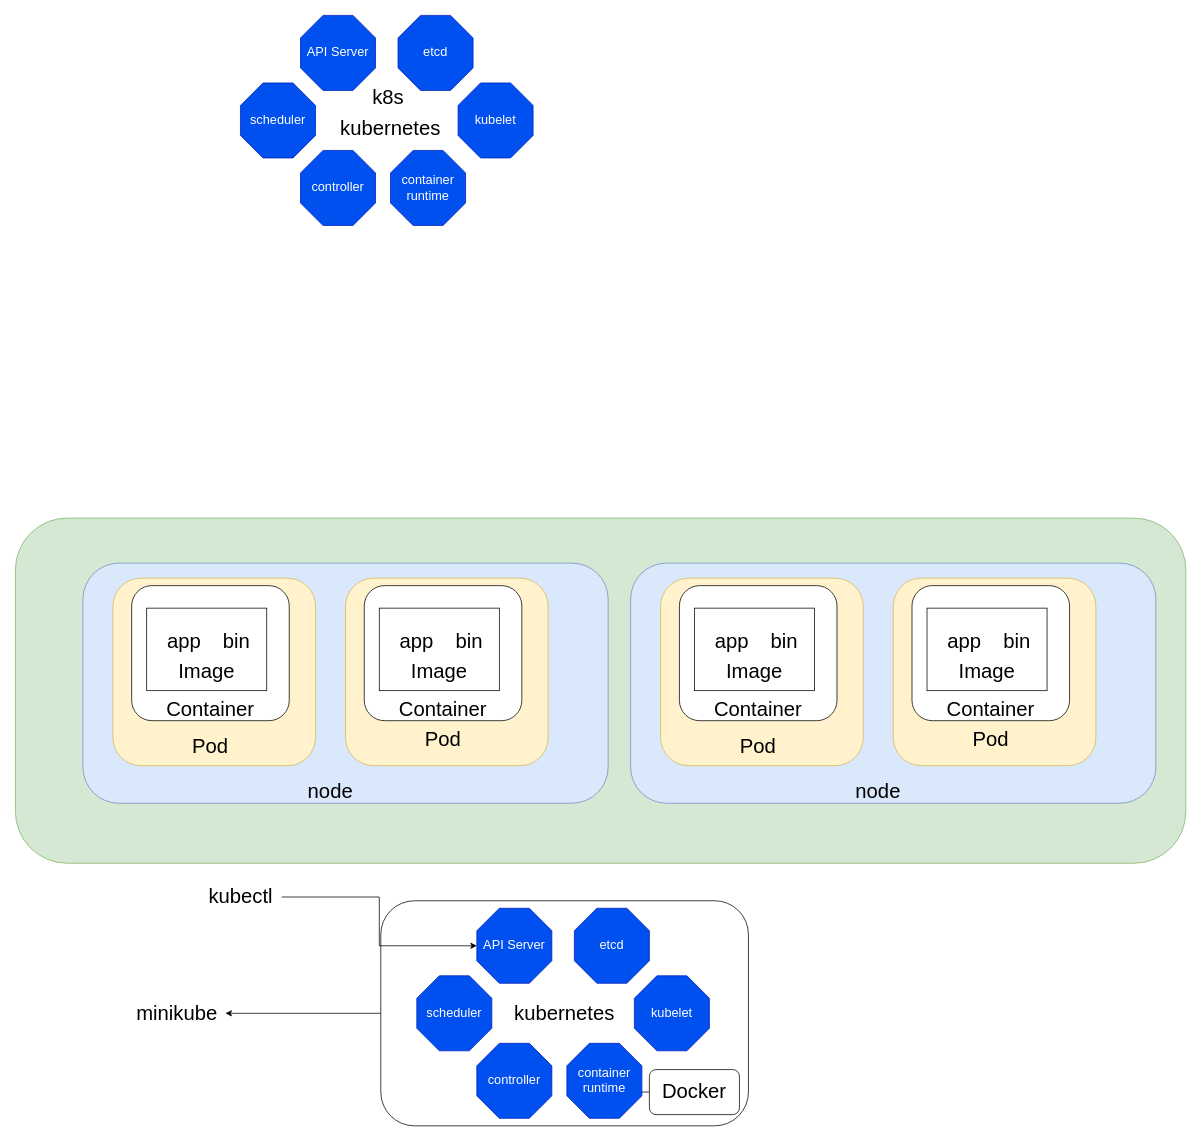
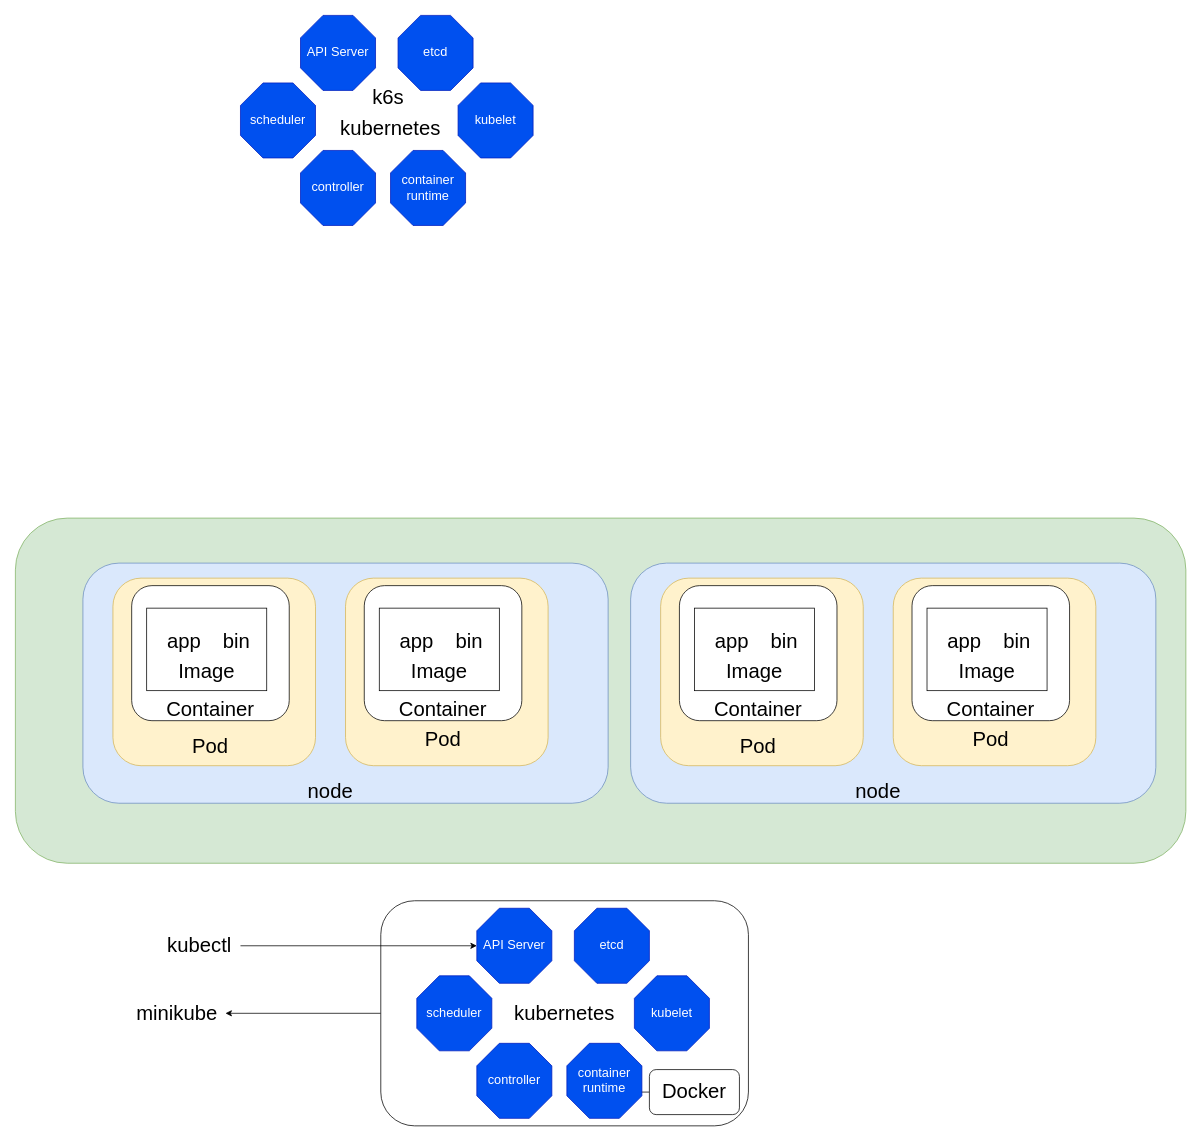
(388, 98) -> (388, 98)
(240, 897) -> (199, 945)
